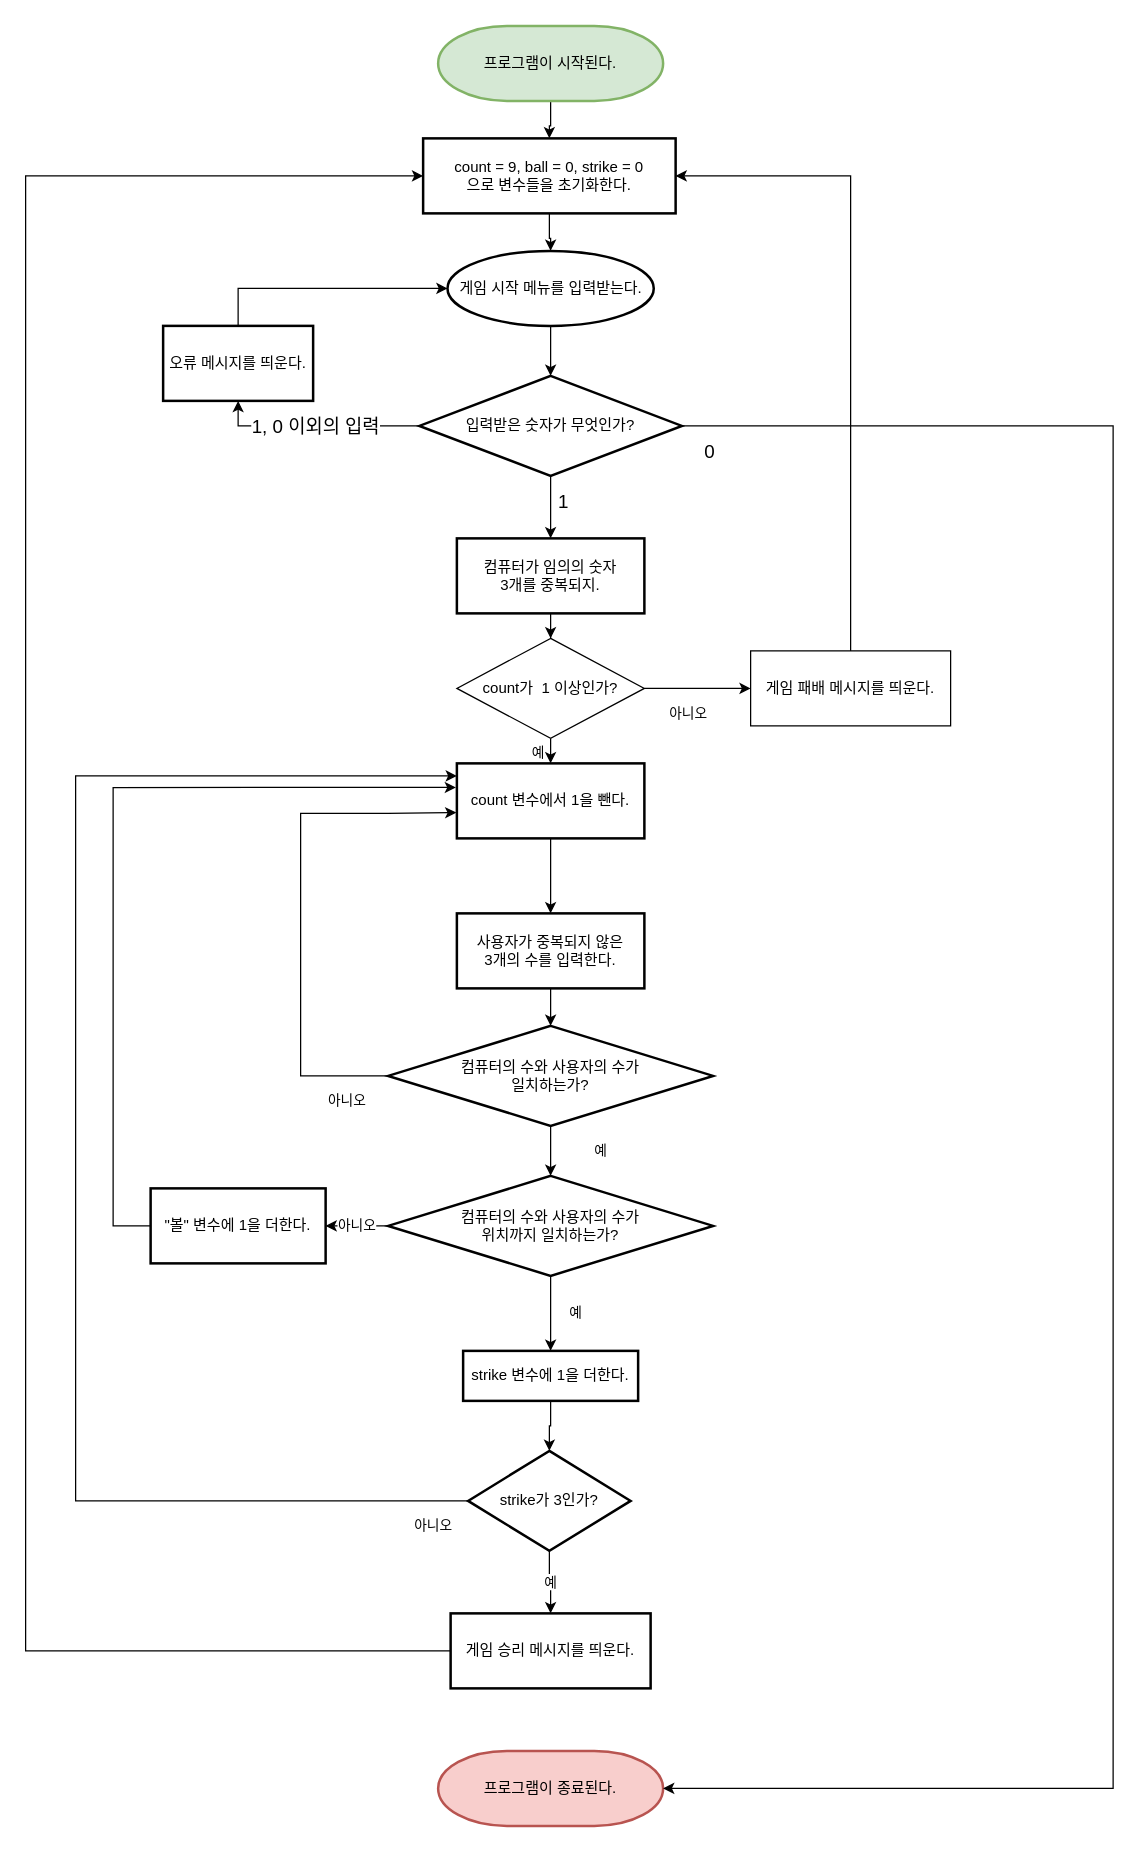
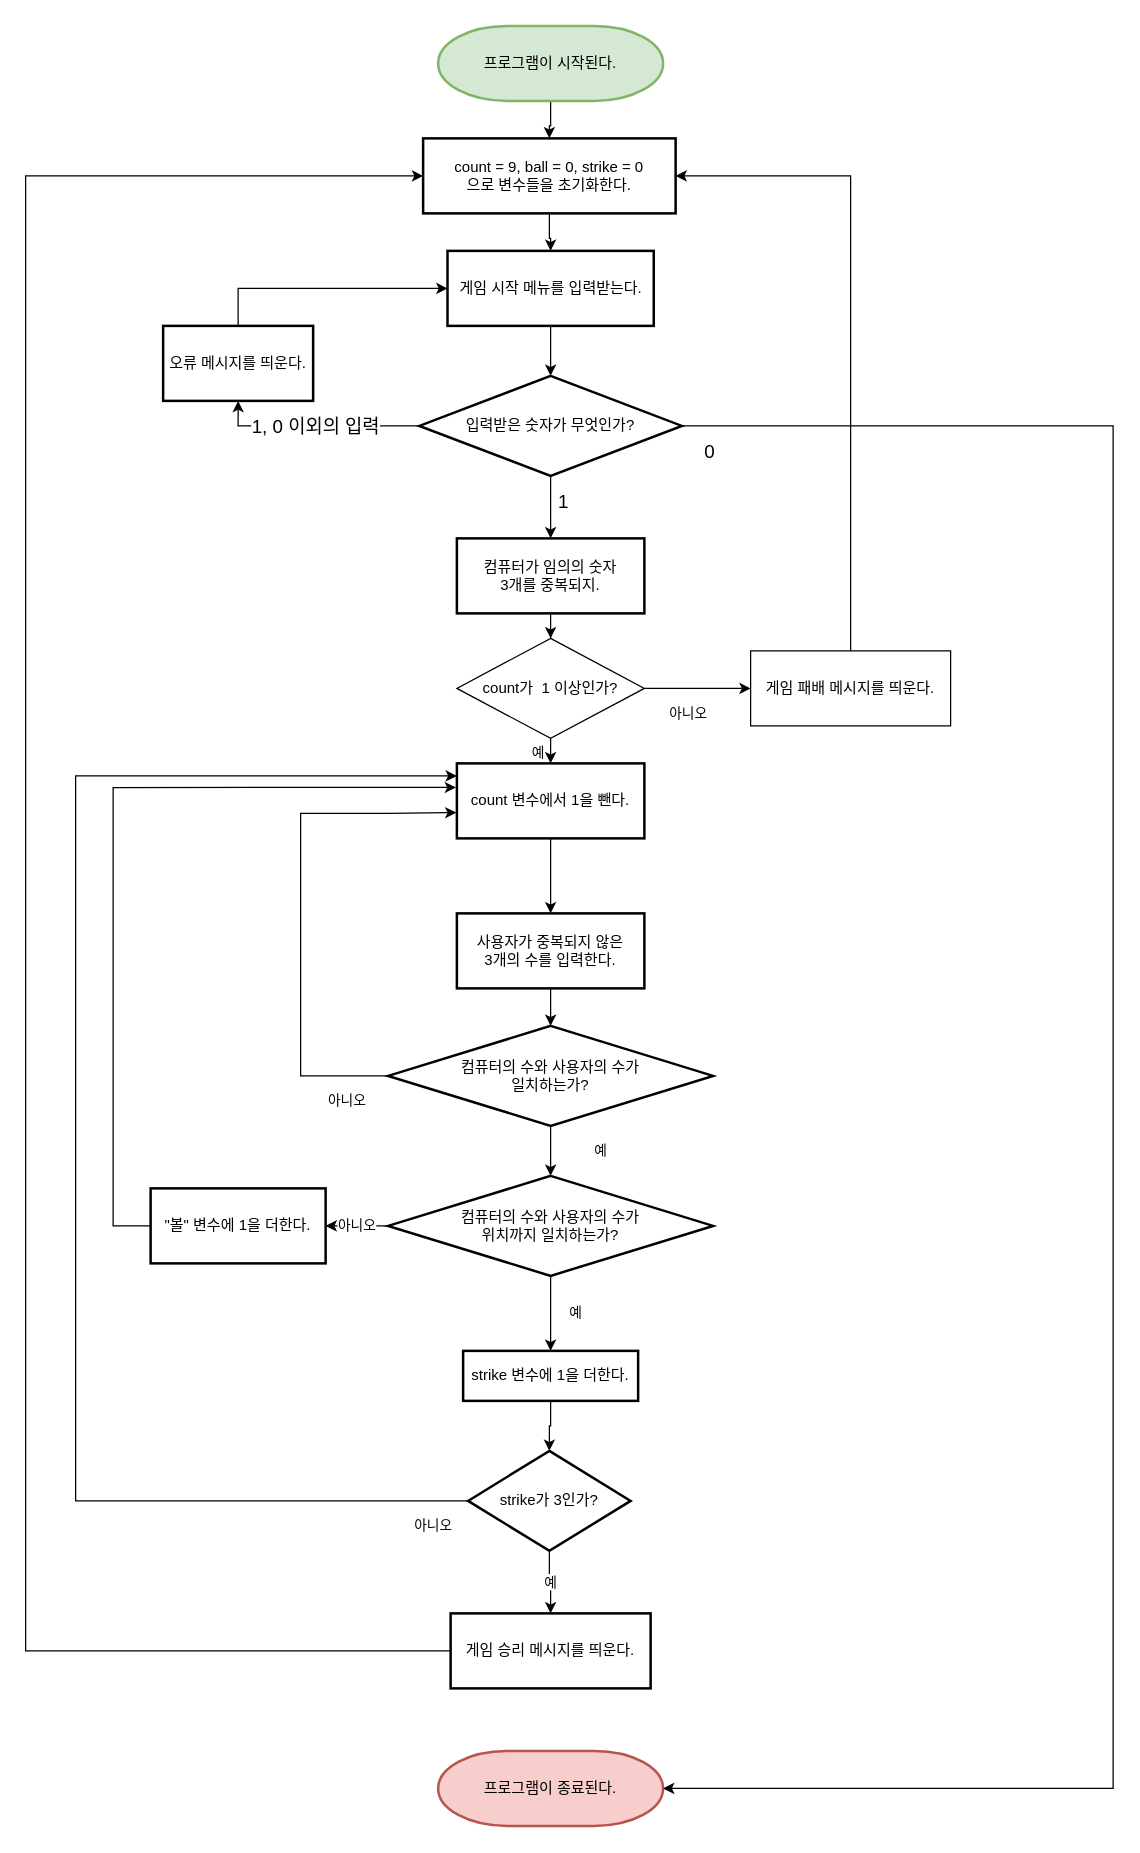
(551, 288) -> (551, 288)
